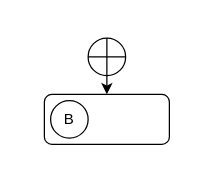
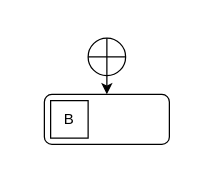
(69, 119) -> (69, 119)
